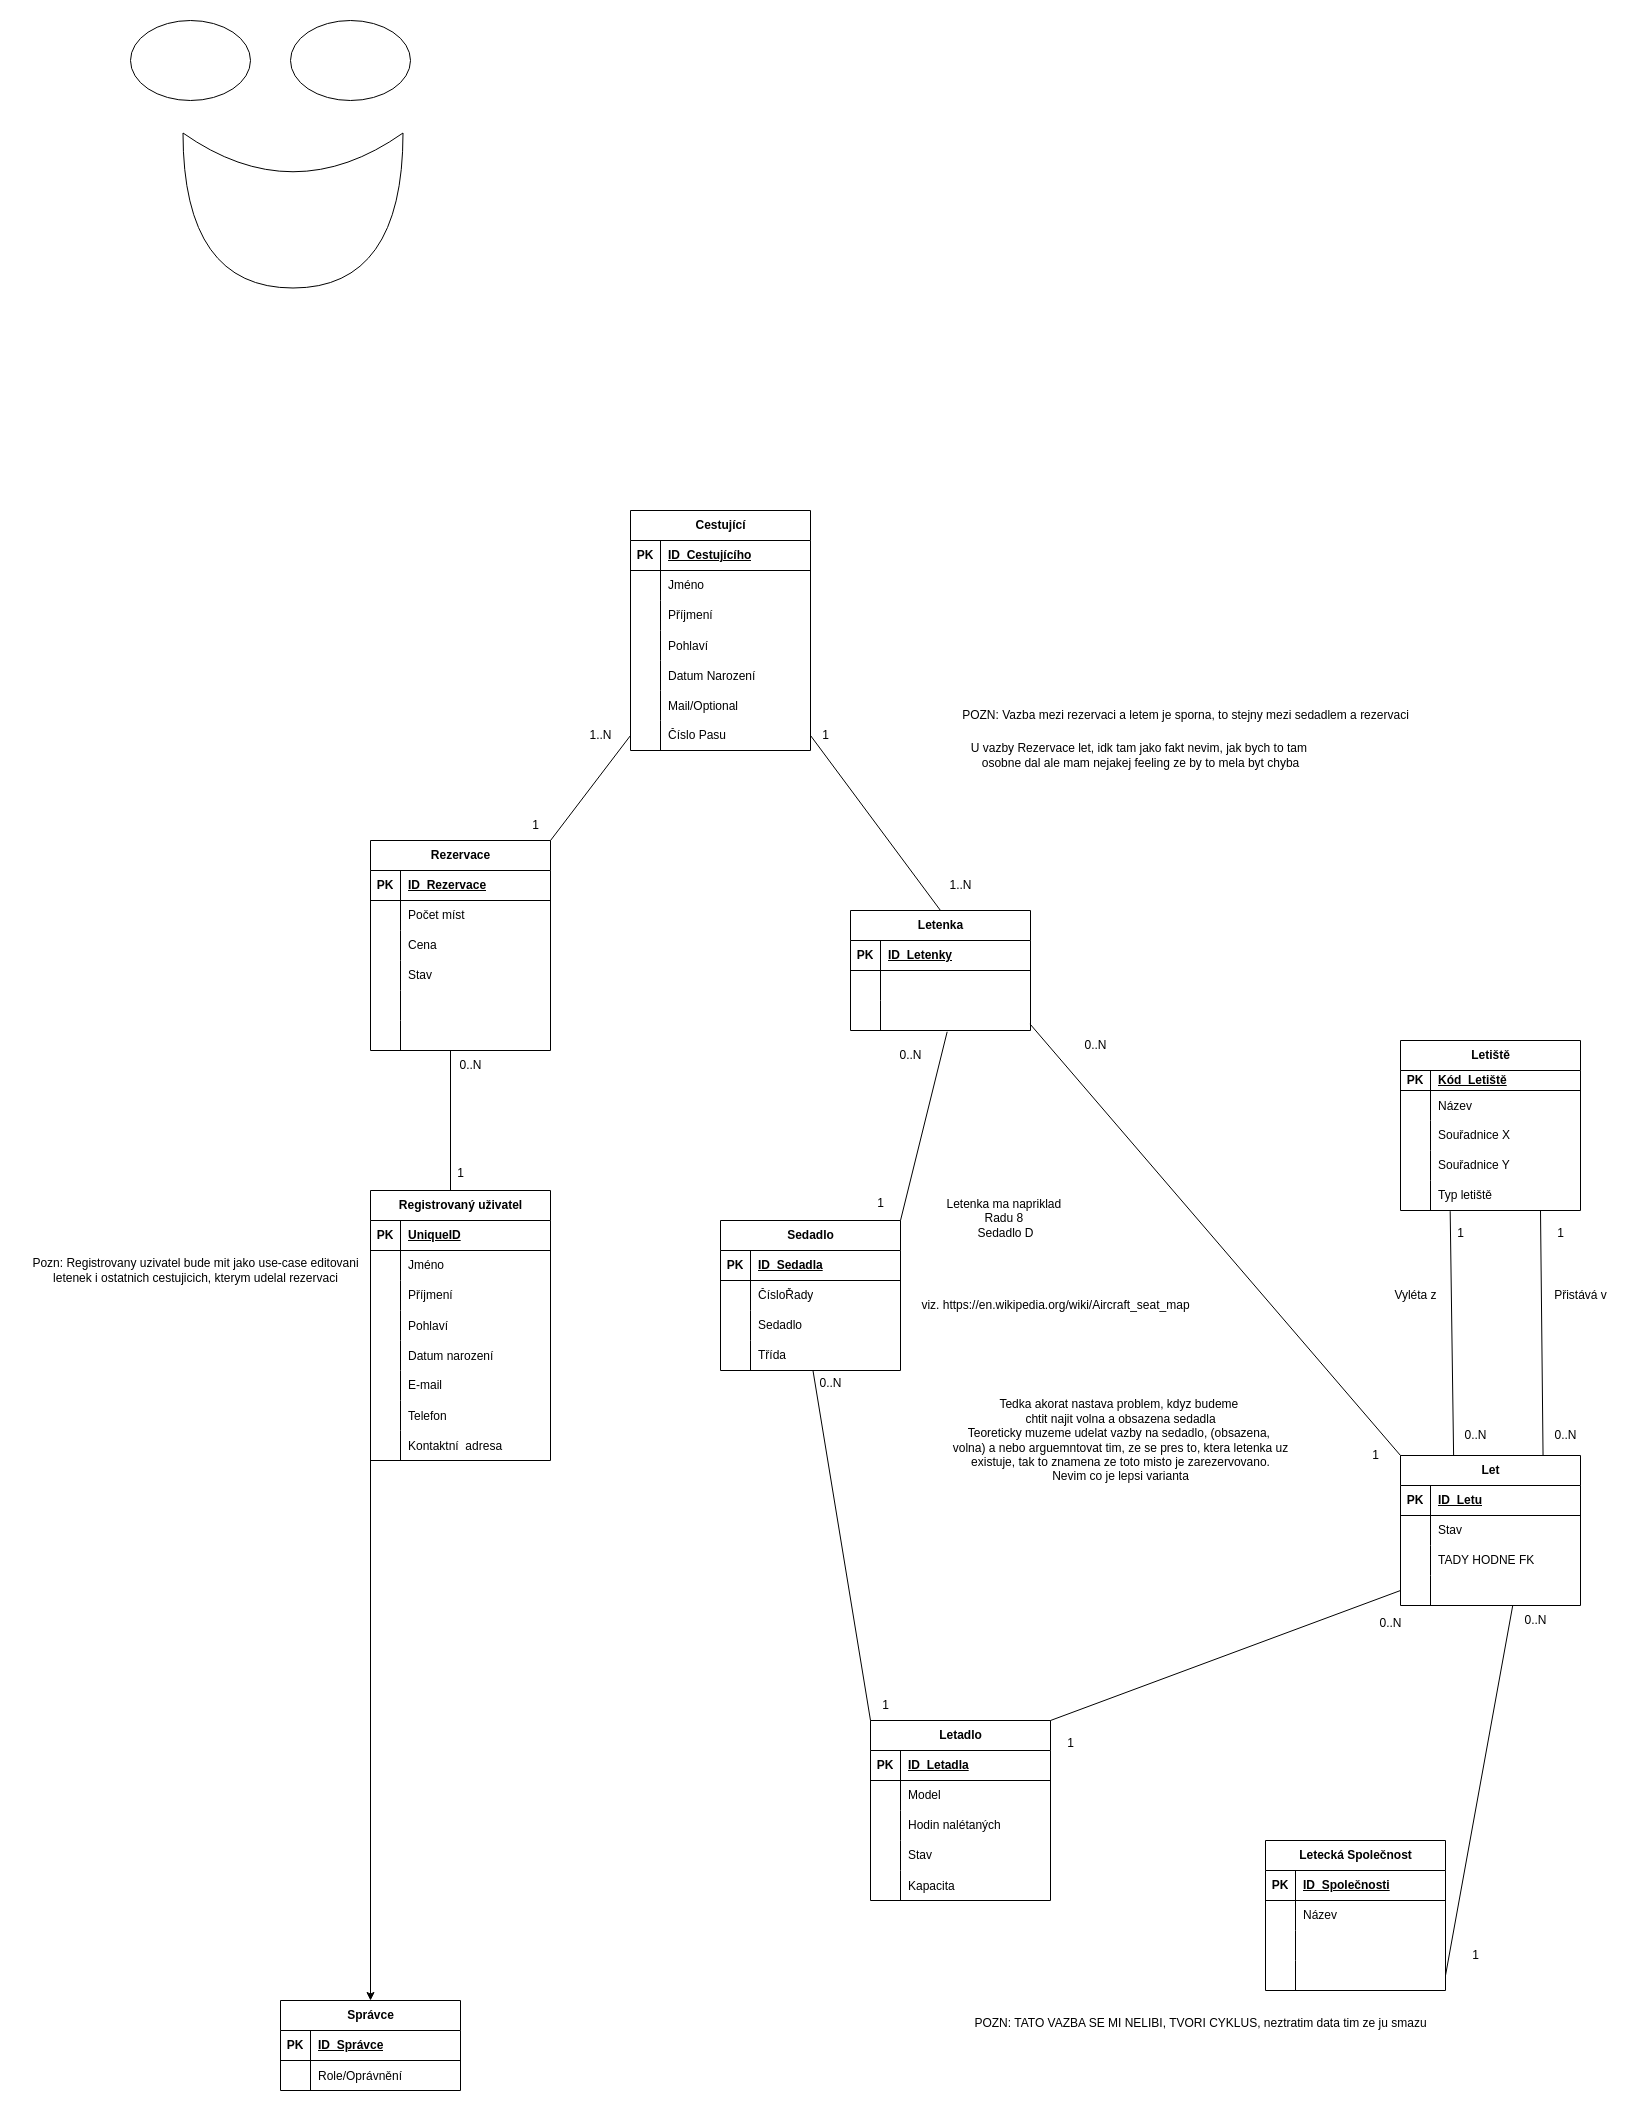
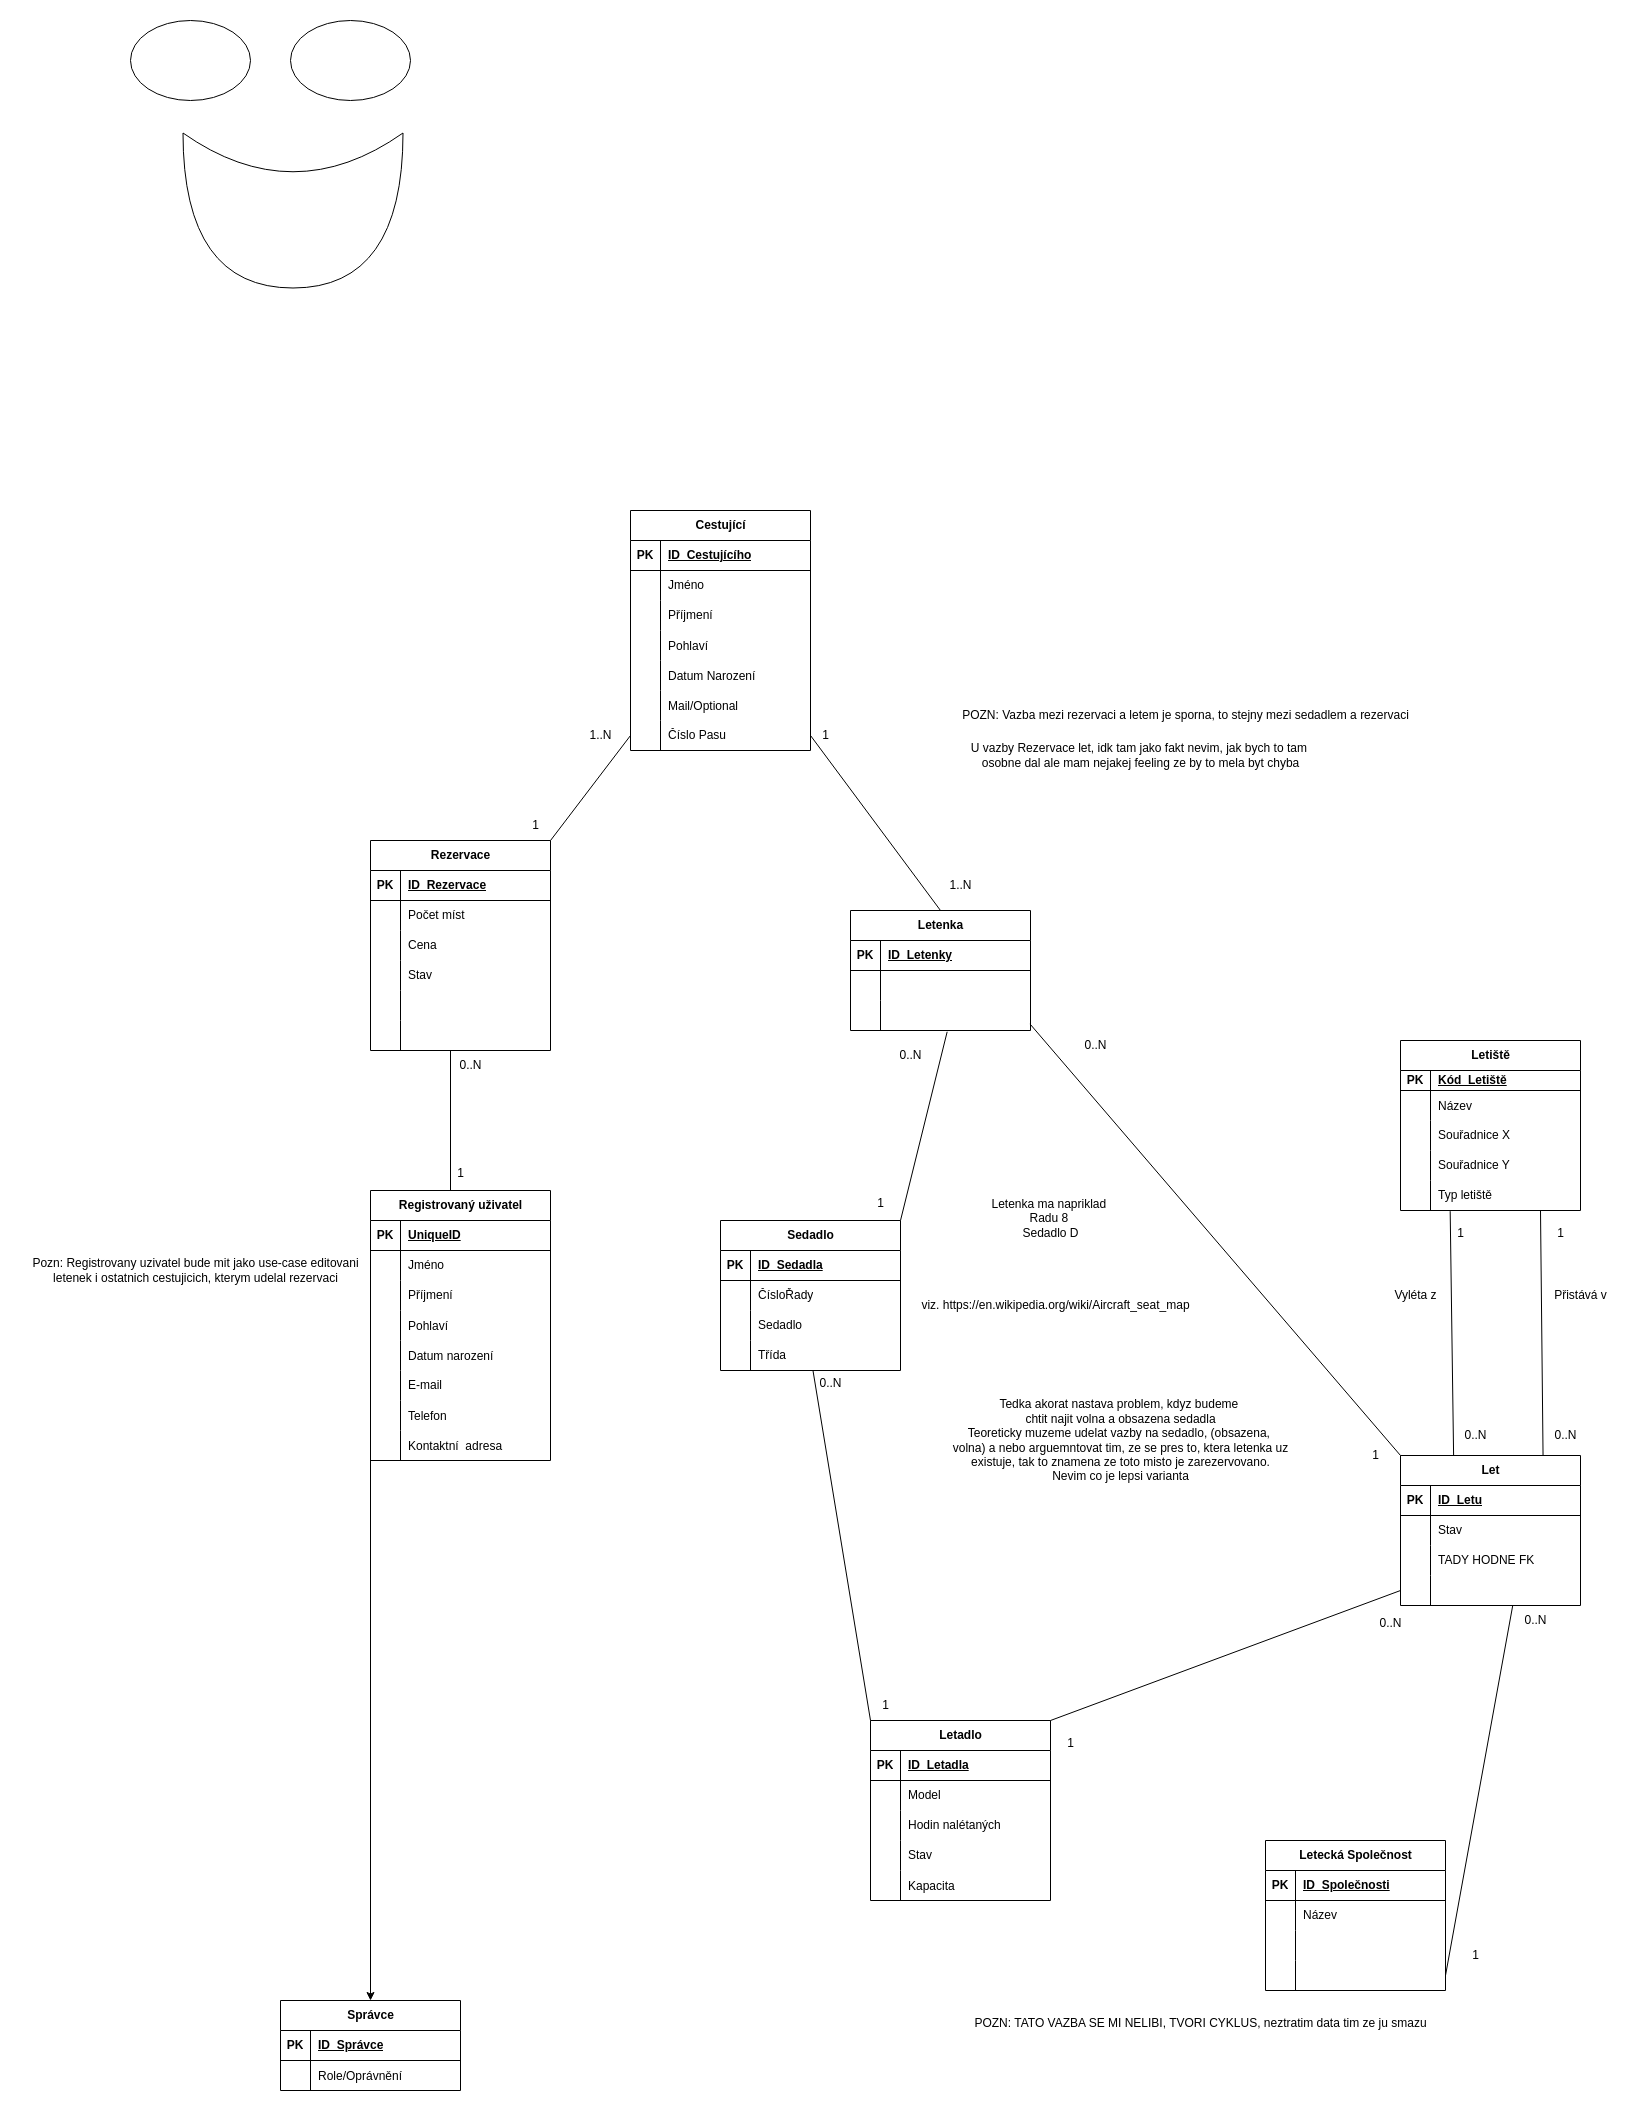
(1006, 1219) -> (1051, 1219)
